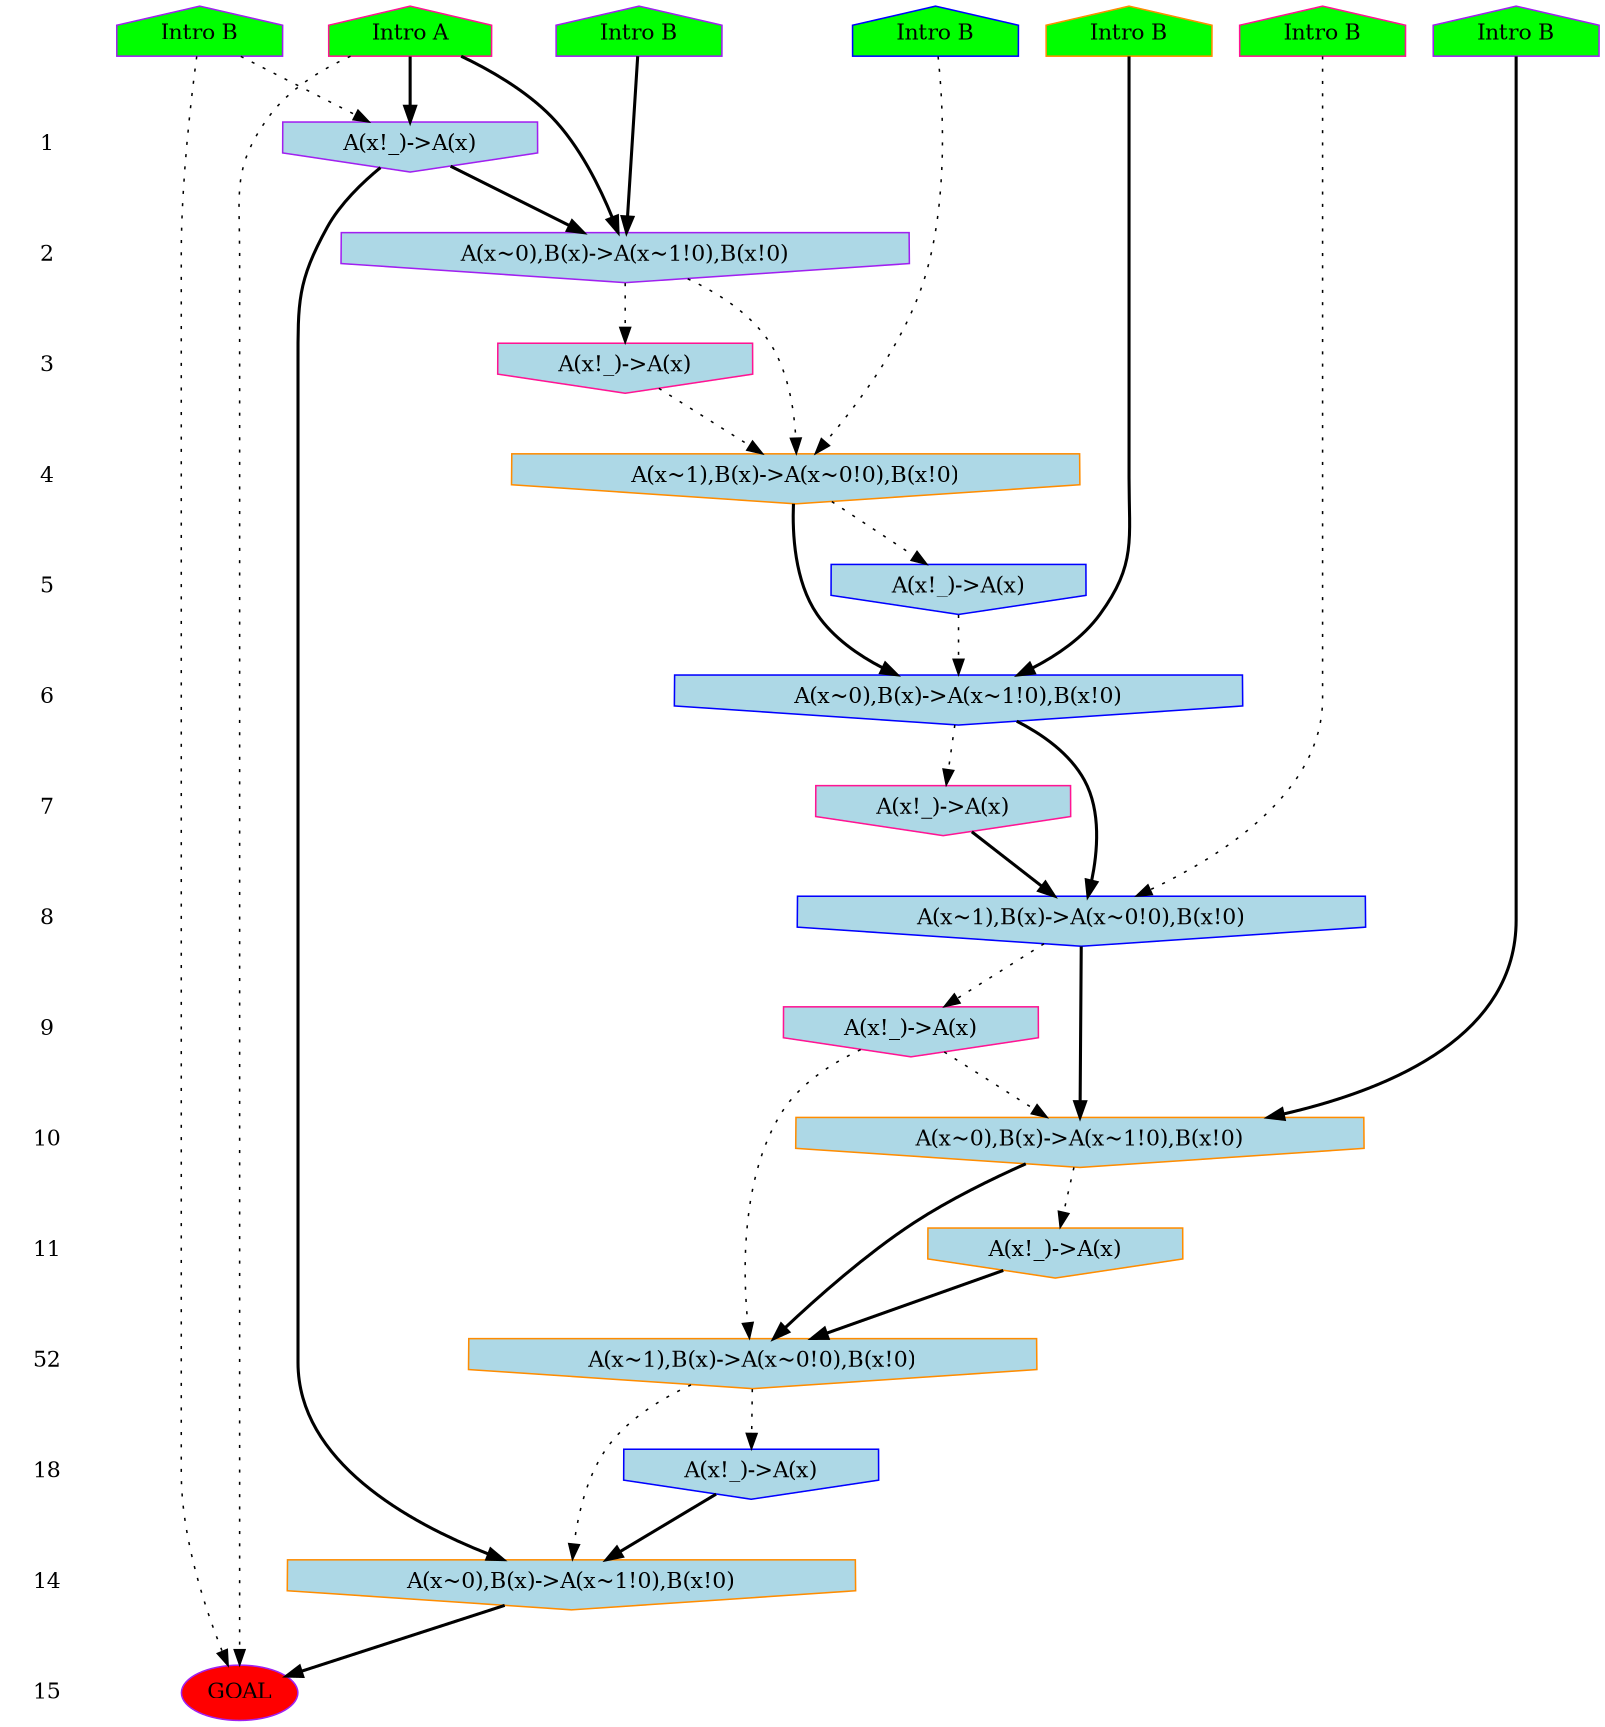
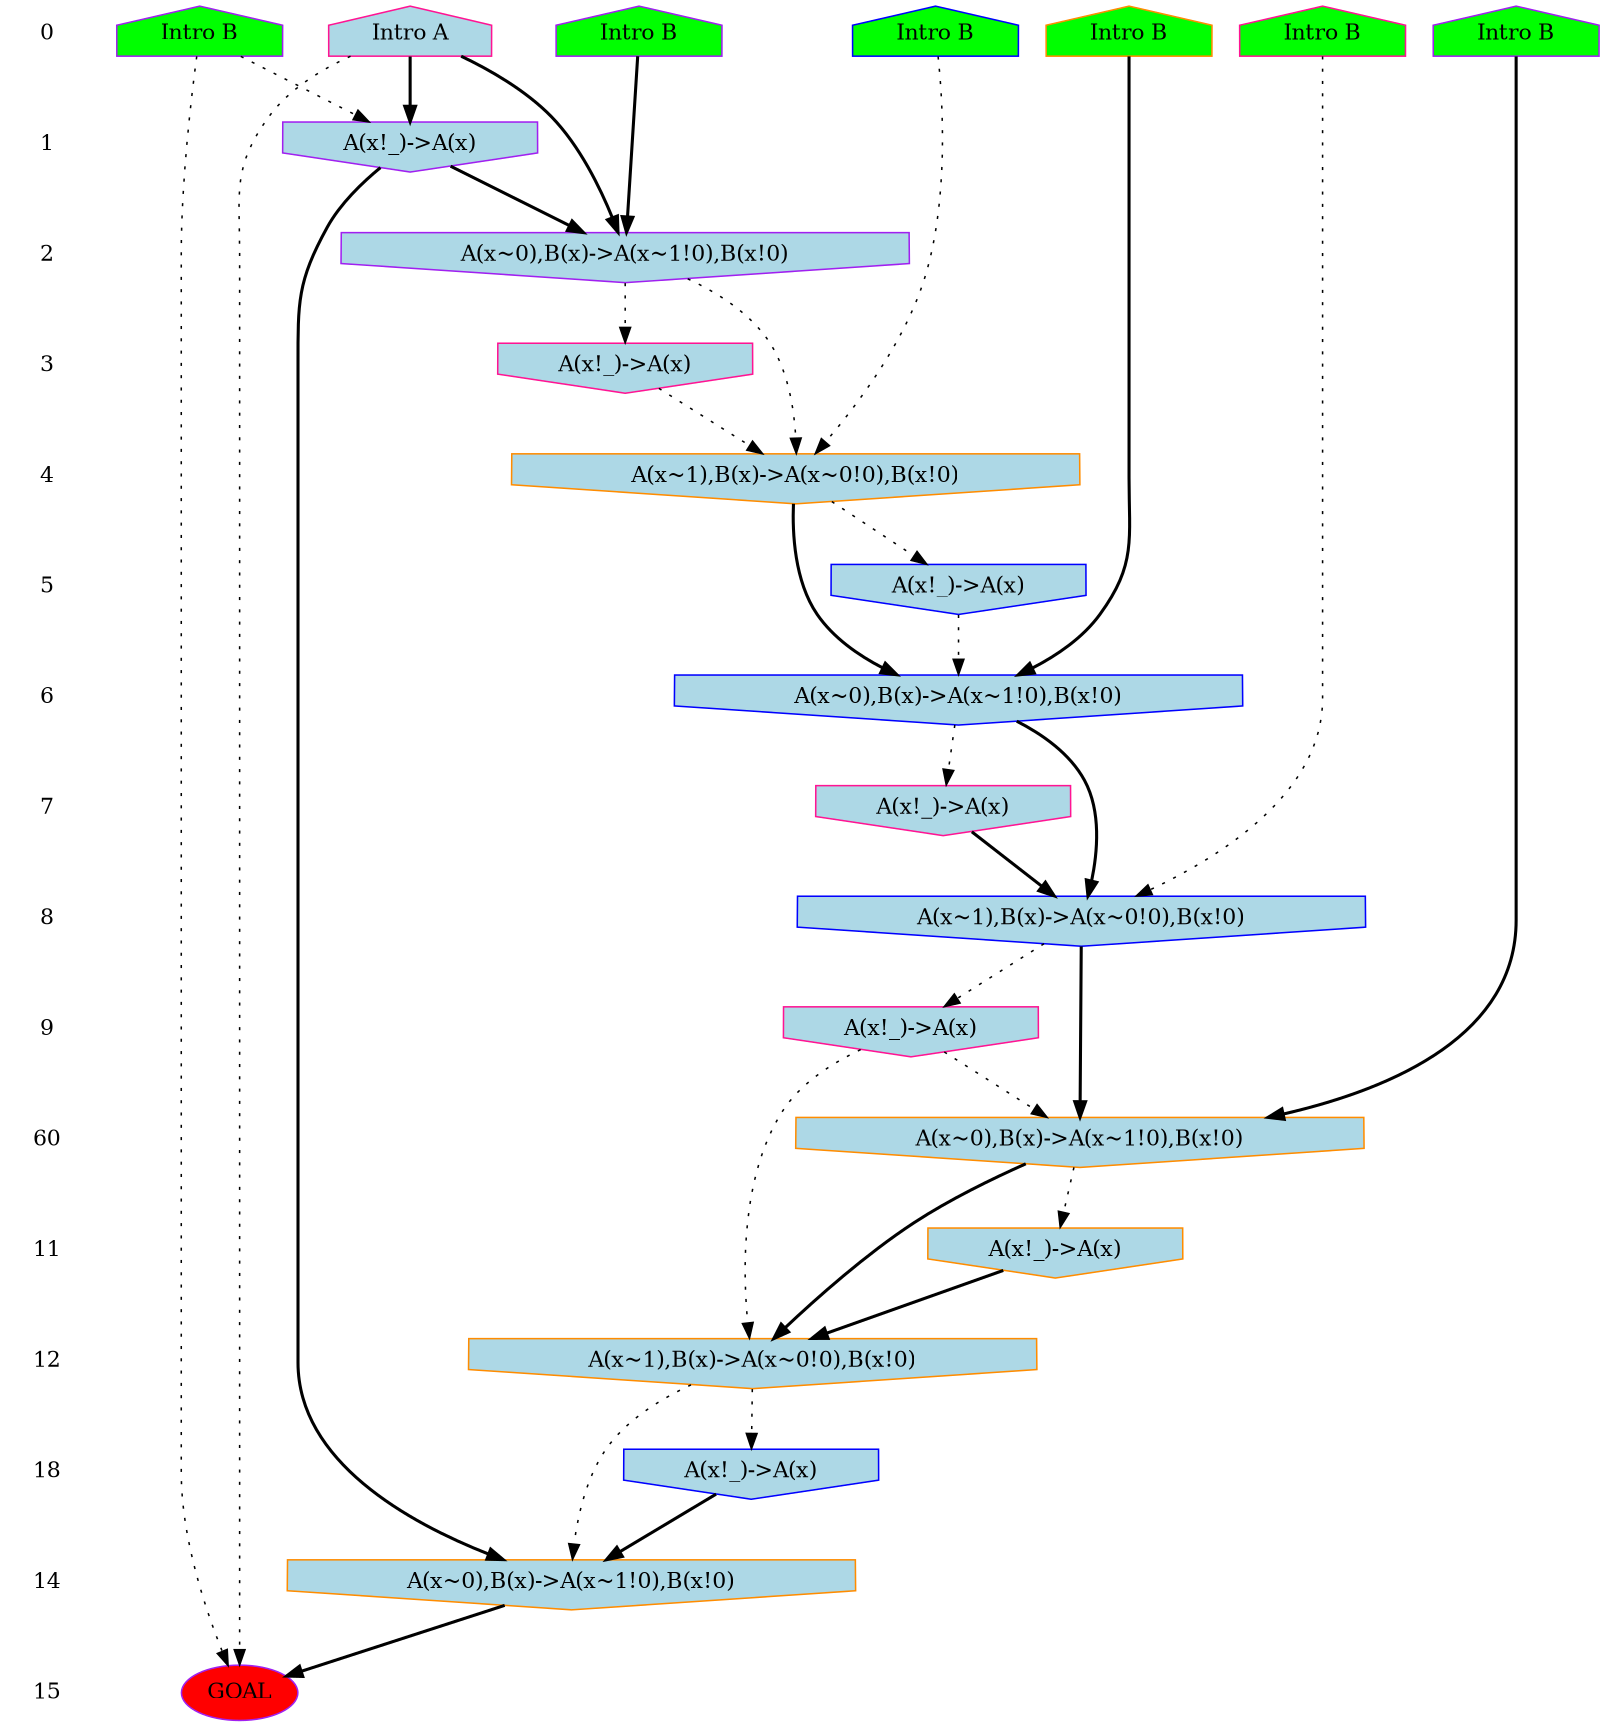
none -> (48, 34)
(410, 34) -> (410, 34)
(48, 1140) -> (48, 1140)
(48, 1361) -> (48, 1361)
